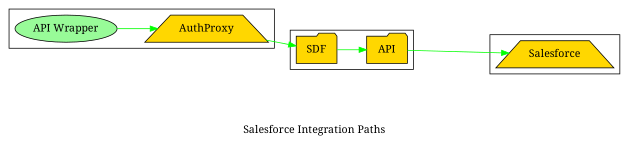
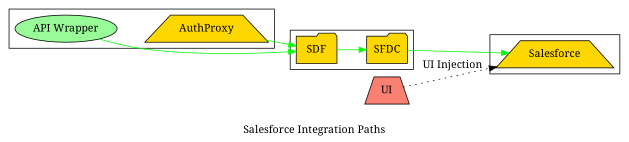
(134, 29) -> (193, 53)
(387, 50) -> (387, 50)
none -> (387, 90)
